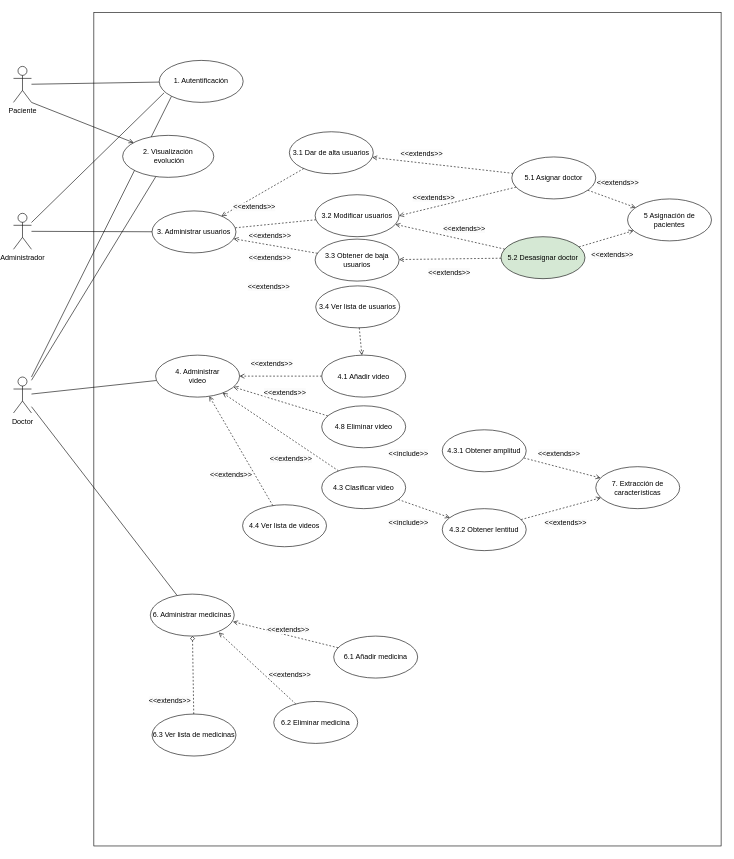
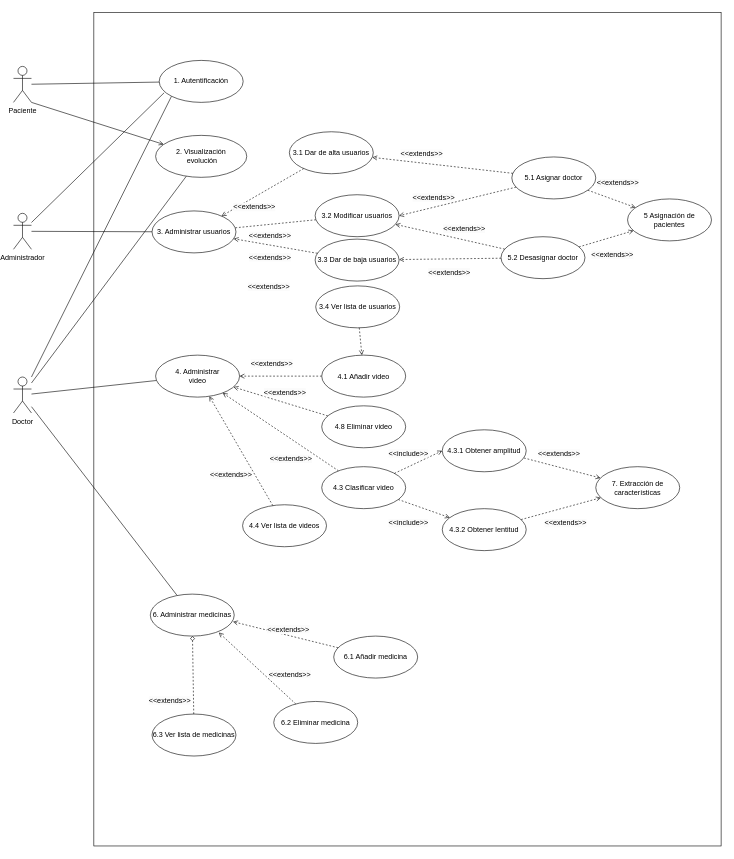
(168, 156) -> (201, 156)
(543, 258) -> (543, 258)
(357, 260) -> (357, 260)
none -> (418, 463)
